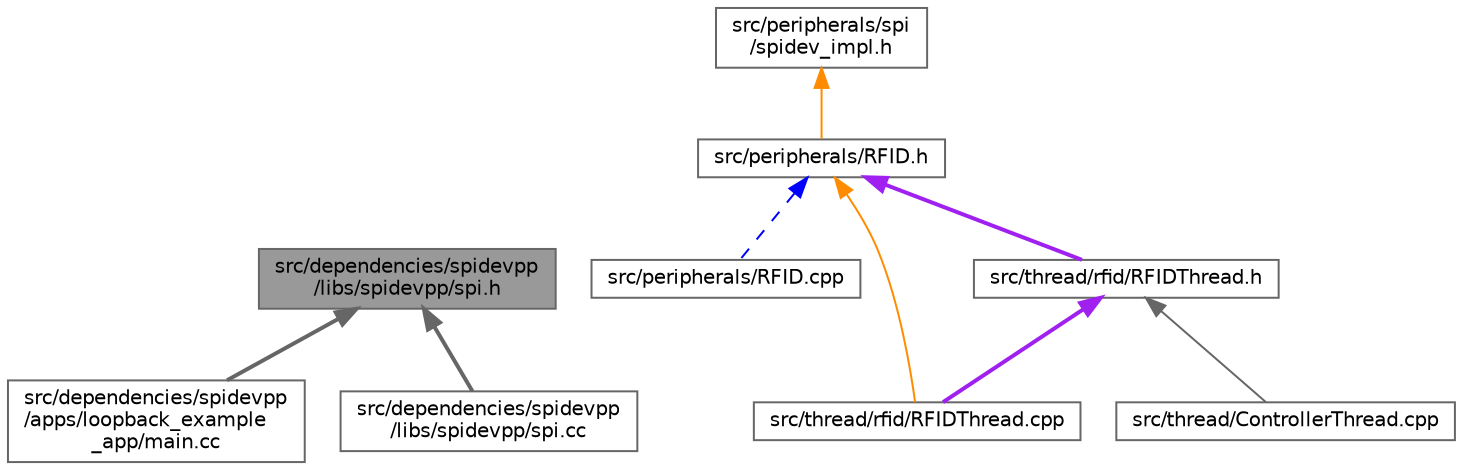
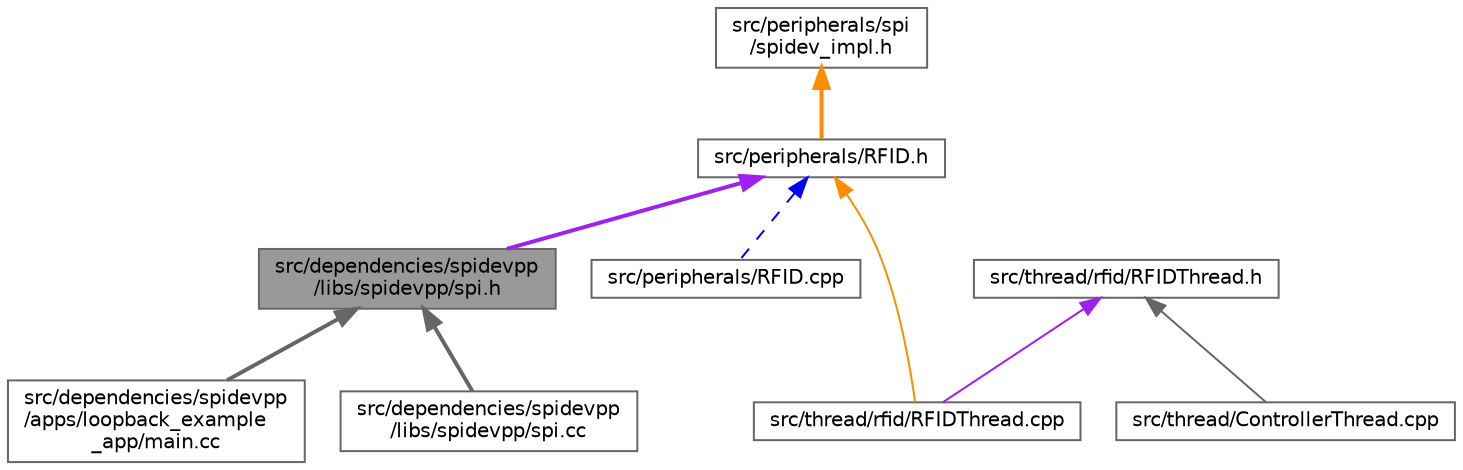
(822, 114) -> (822, 114)
(983, 222) -> (624, 216)
(1014, 355) -> (1014, 355)
